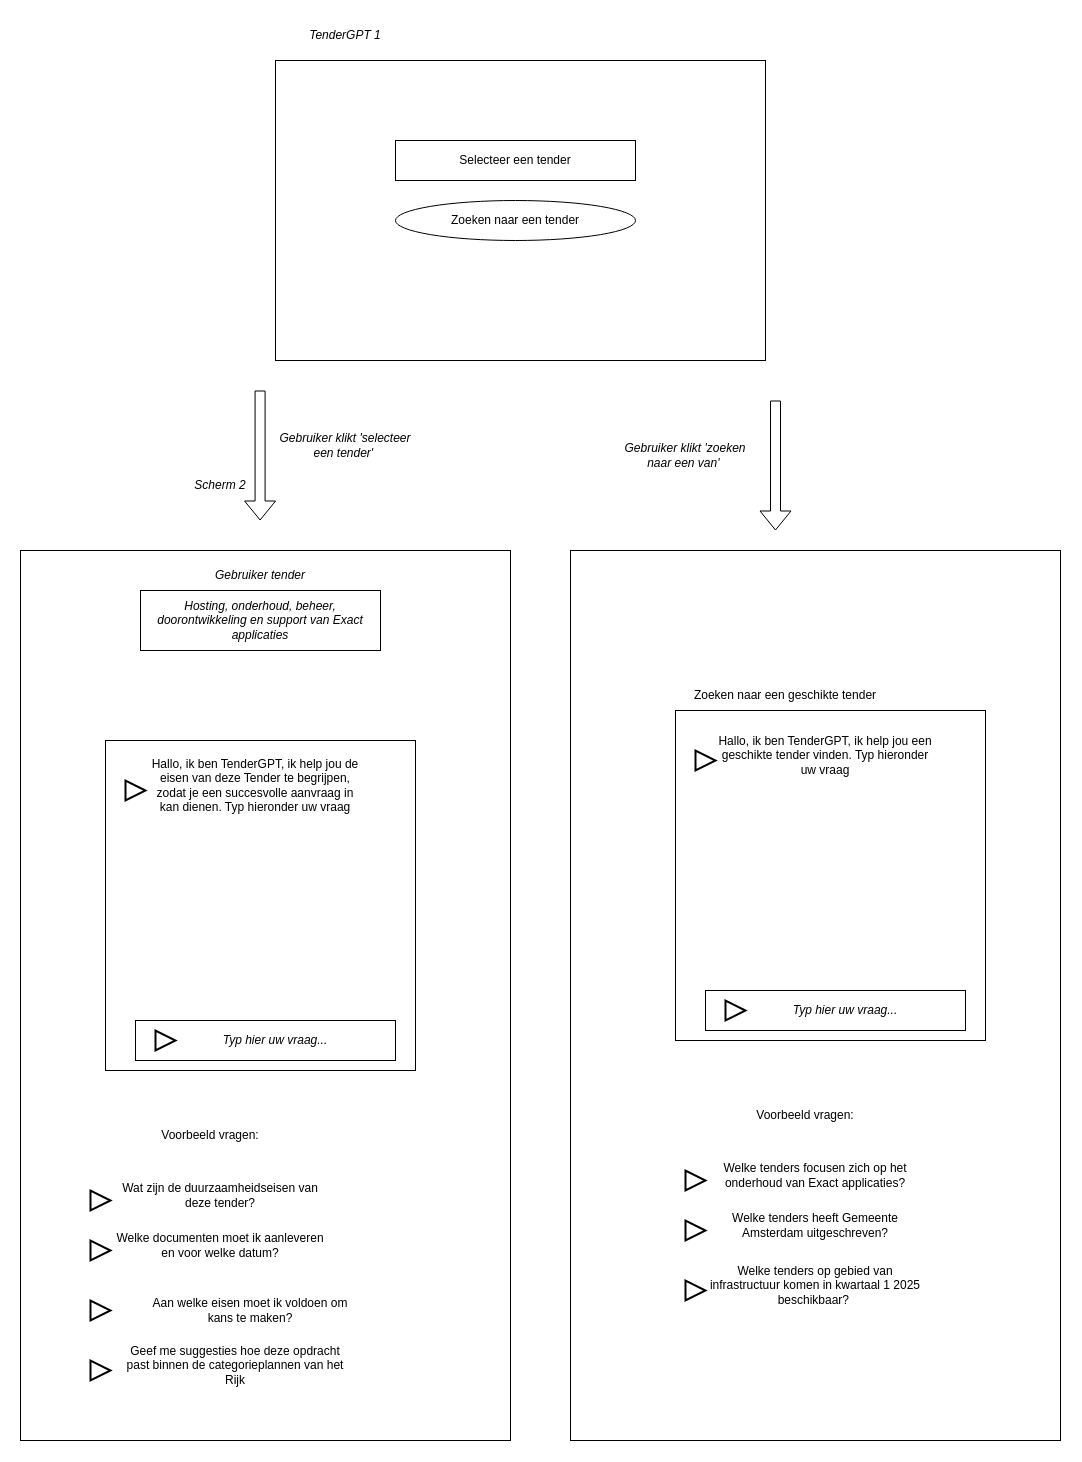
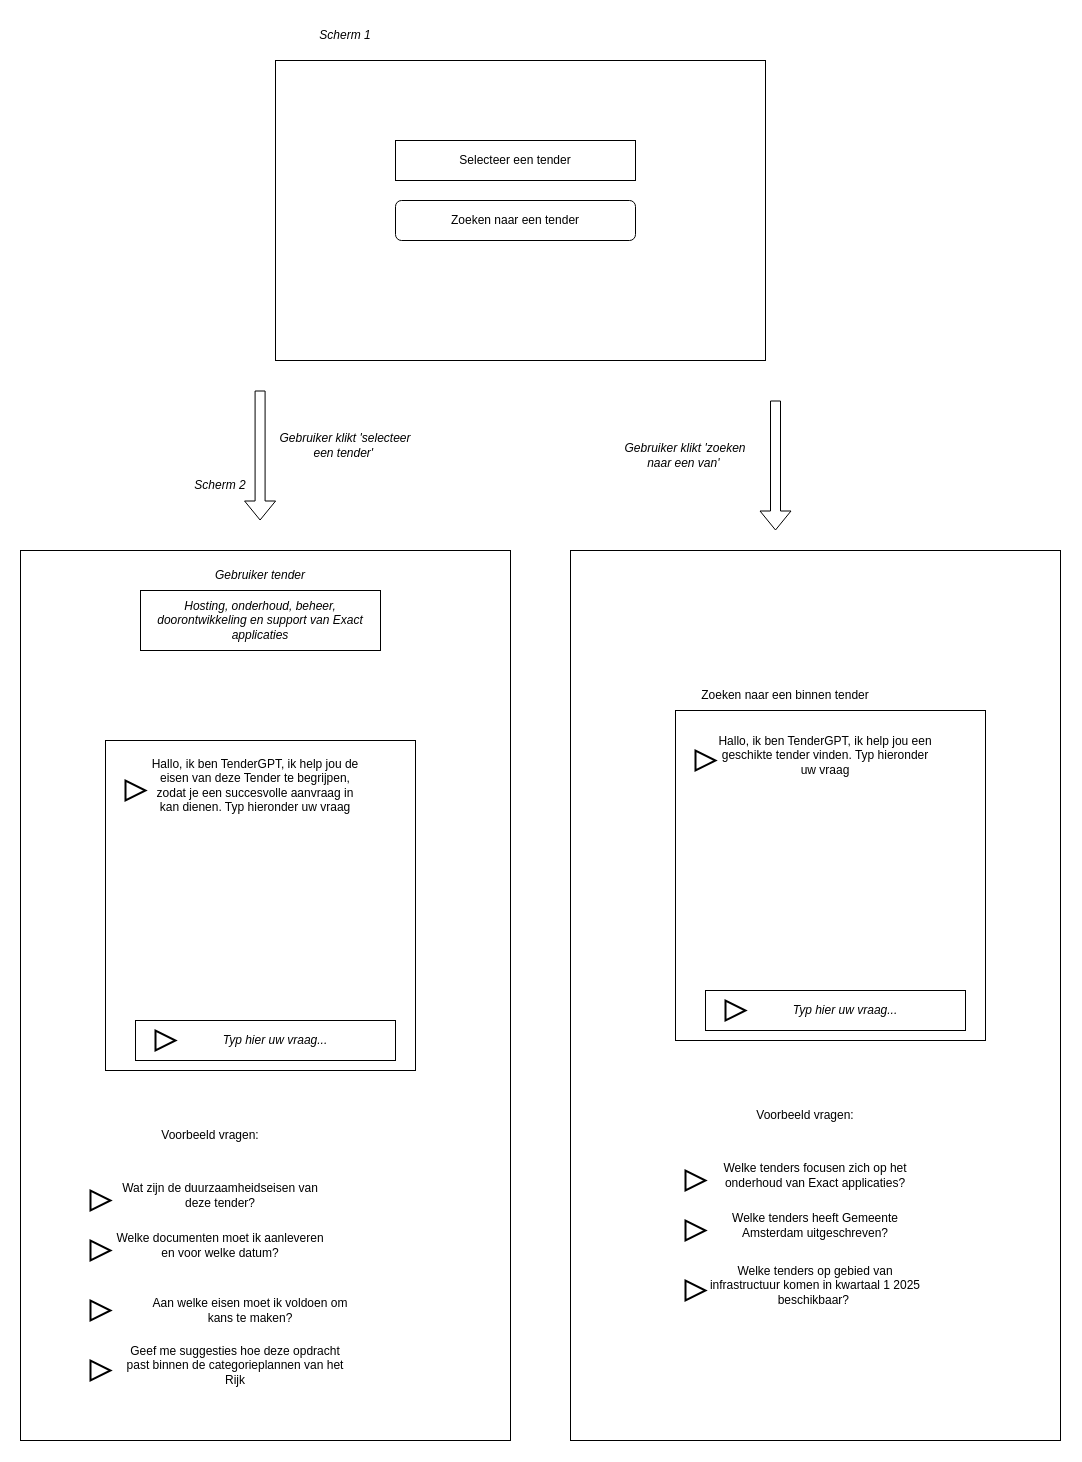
(346, 36) -> (346, 36)
(516, 221) -> (516, 221)
(786, 696) -> (786, 696)
